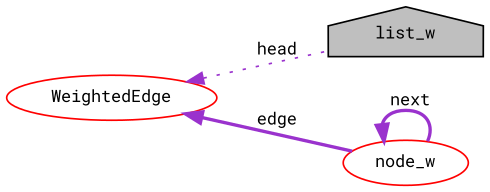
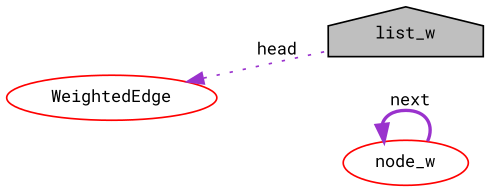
(277, 134) -> none
